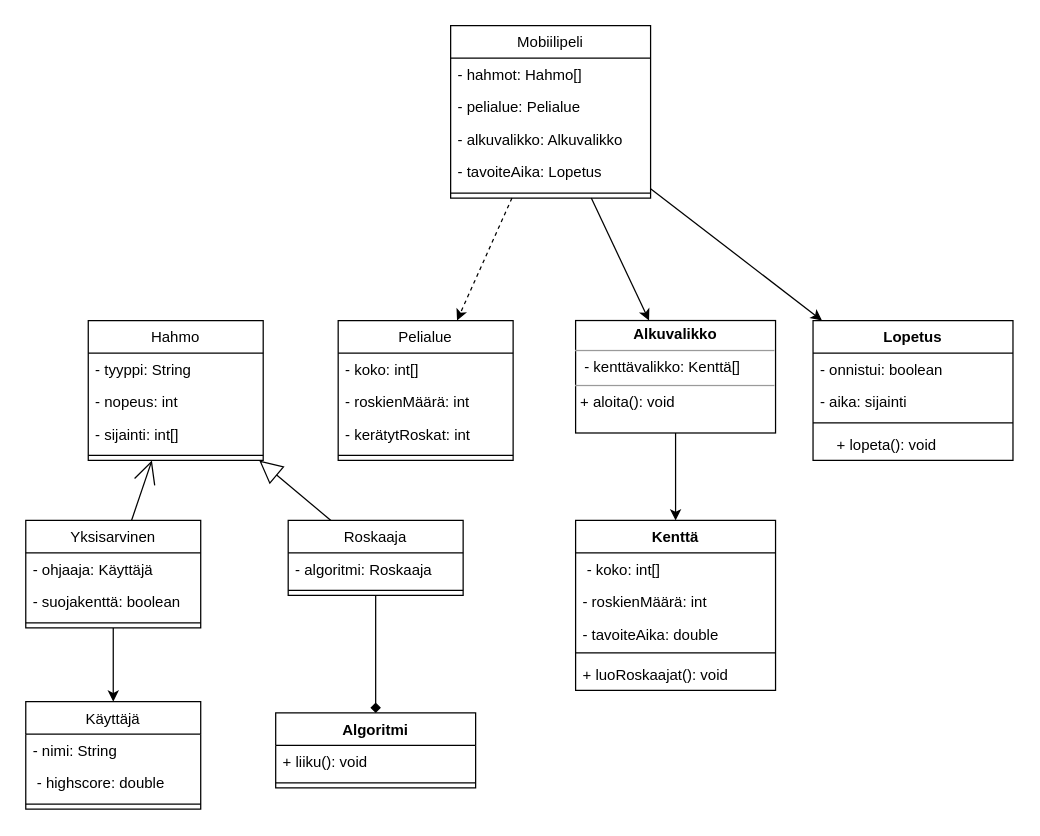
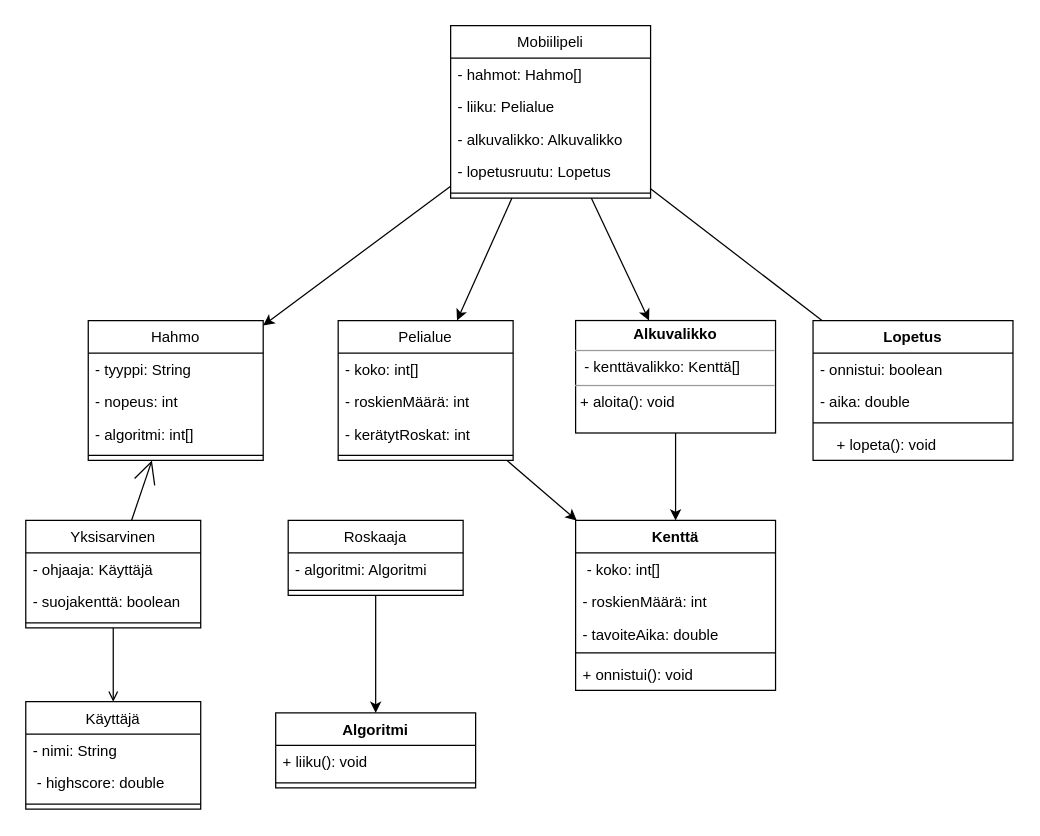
(524, 108) -> (511, 108)
(540, 173) -> (546, 173)
none -> (360, 253)
(486, 257) -> (486, 257)
(814, 315) -> (817, 316)
(874, 403) -> (869, 403)
(153, 435) -> (157, 435)
none -> (539, 488)
(302, 497) -> none
(372, 570) -> (370, 570)
(665, 675) -> (646, 675)
(113, 692) -> (113, 694)
(376, 702) -> (376, 703)
